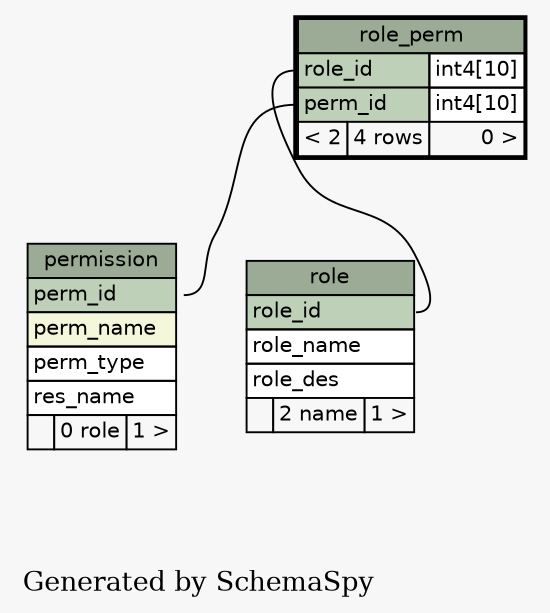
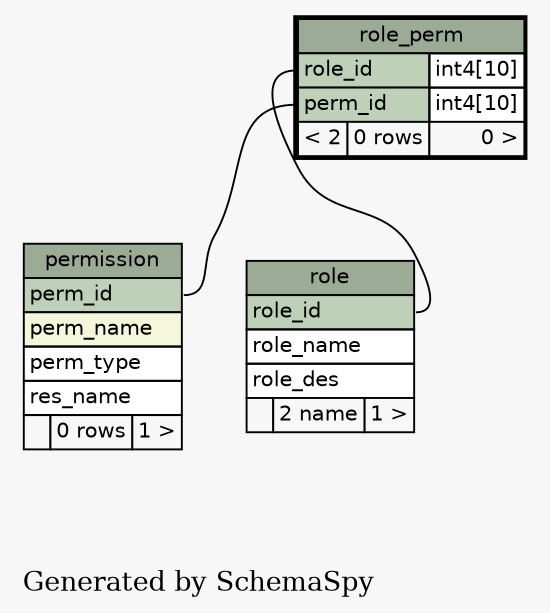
(388, 138) -> (388, 138)
(90, 431) -> (91, 431)
